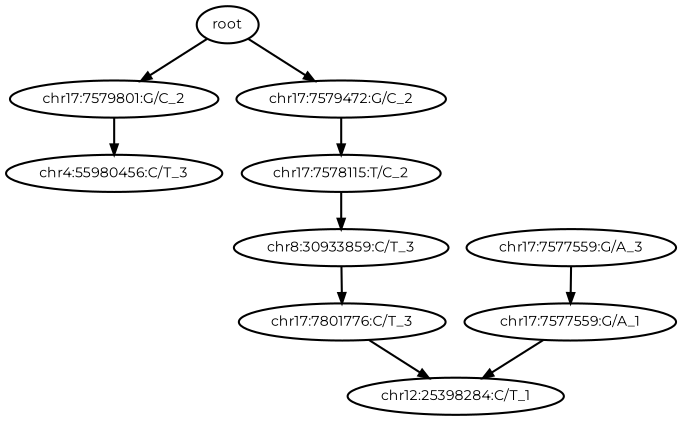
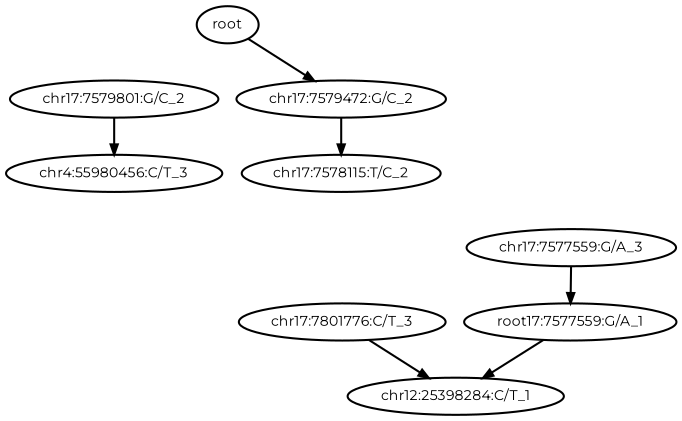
(179, 57) -> none
(341, 248) -> none
(570, 322) -> (570, 322)
